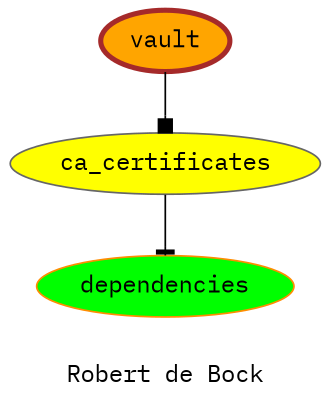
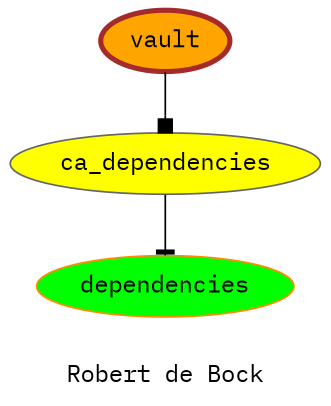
(165, 164) -> (165, 164)
